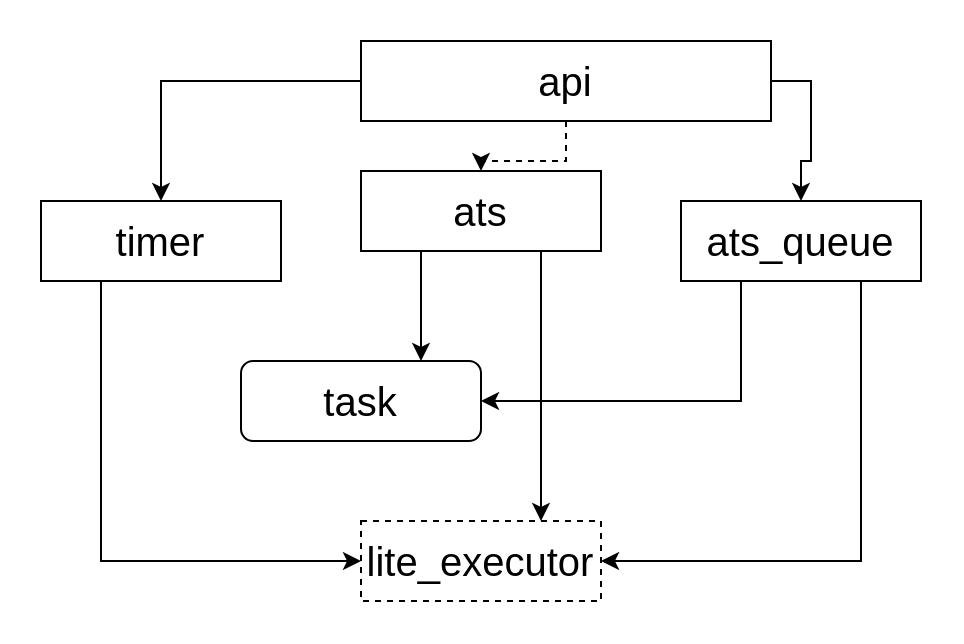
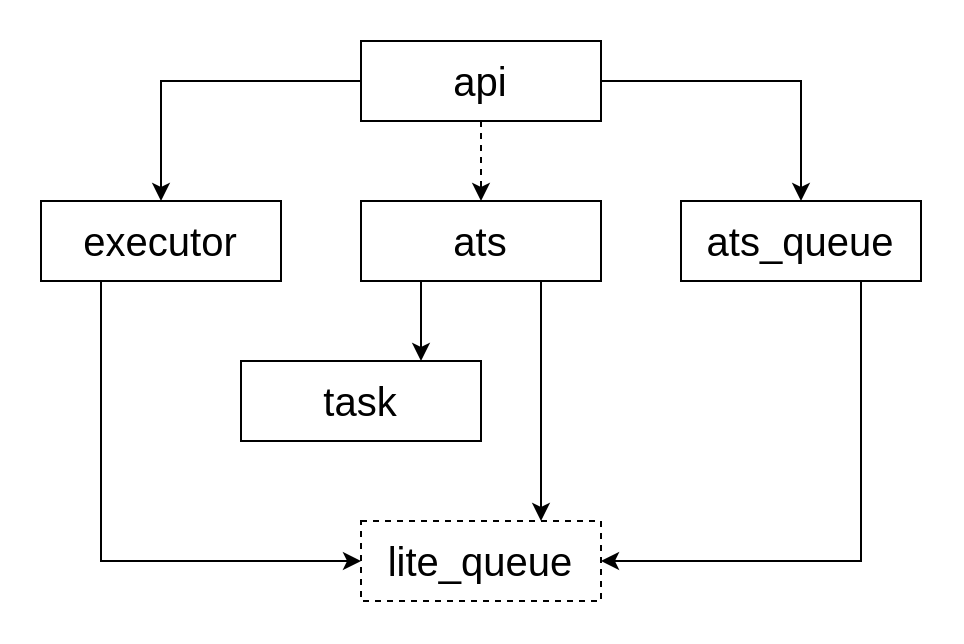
(566, 81) -> (481, 81)
(481, 211) -> (481, 241)
(161, 241) -> (161, 241)
(361, 401) -> (361, 401)
(678, 401) -> none
(481, 561) -> (481, 561)
